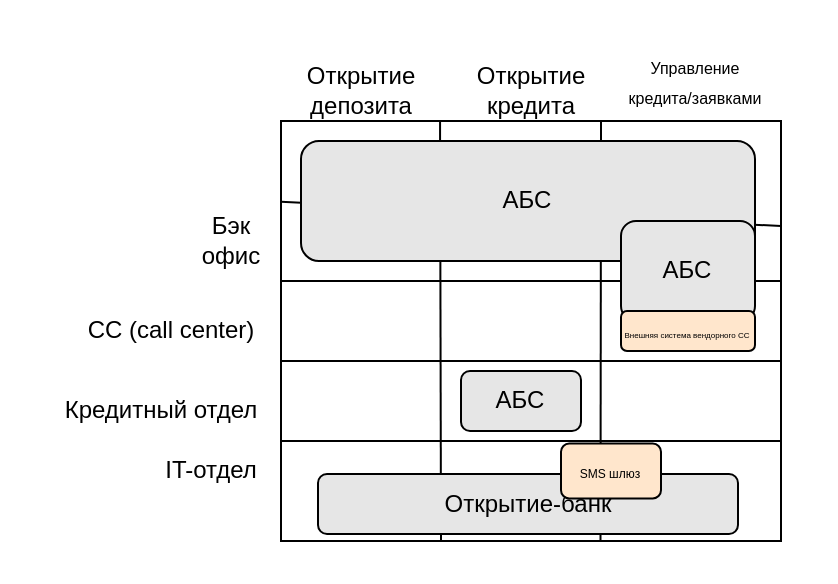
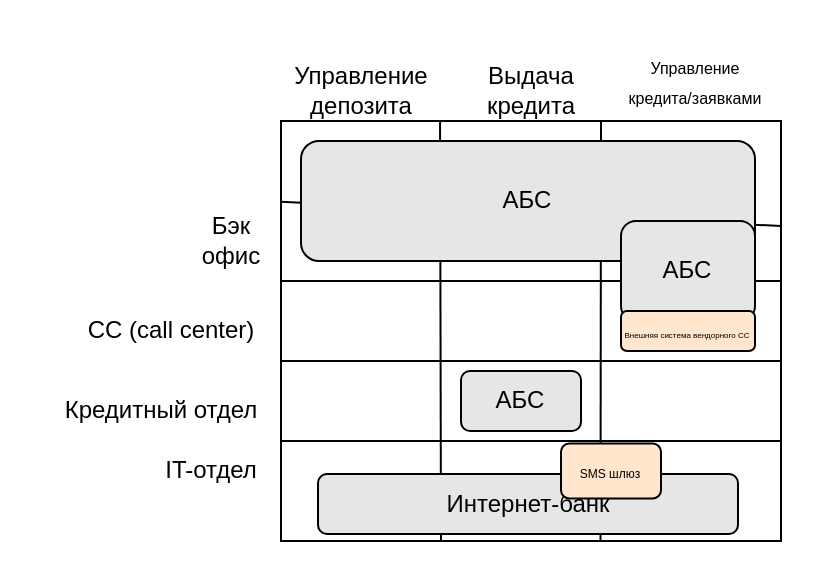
(362, 91) -> (362, 91)
(532, 91) -> (532, 91)
(529, 505) -> (529, 505)
